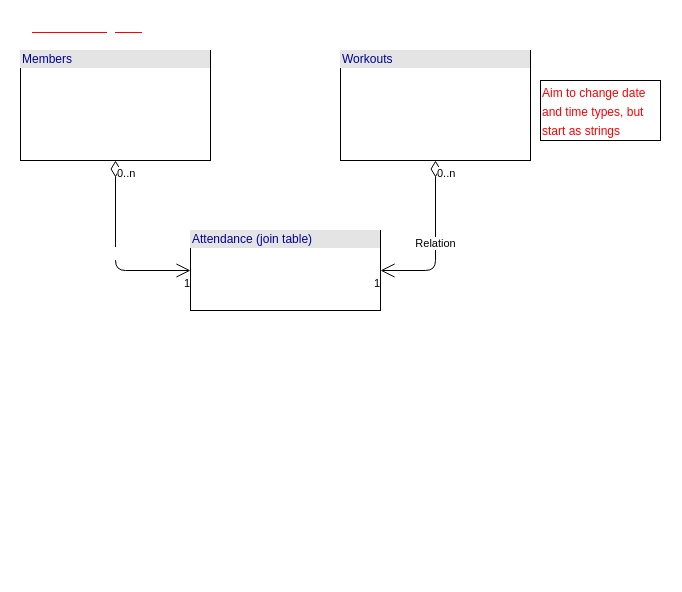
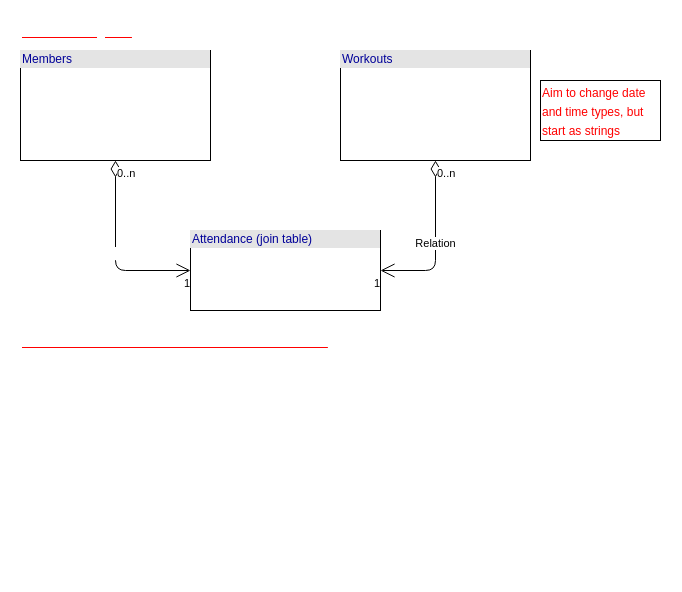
(96, 26) -> (86, 31)
none -> (181, 341)
